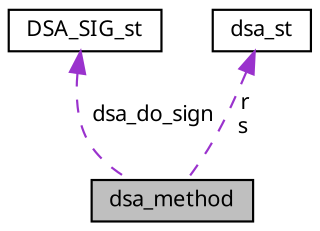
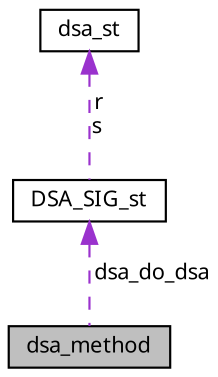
(151, 116) -> (149, 274)
(220, 128) -> (89, 127)
